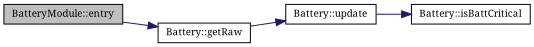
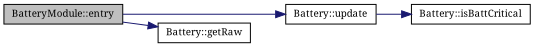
(263, 24) -> (199, 14)
